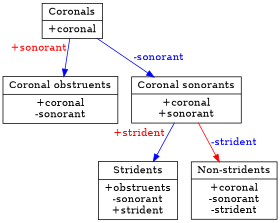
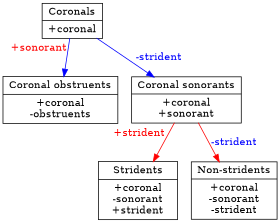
(159, 57) -> (159, 57)
(60, 114) -> (60, 114)
(166, 139) -> (166, 139)
(138, 188) -> (138, 188)
